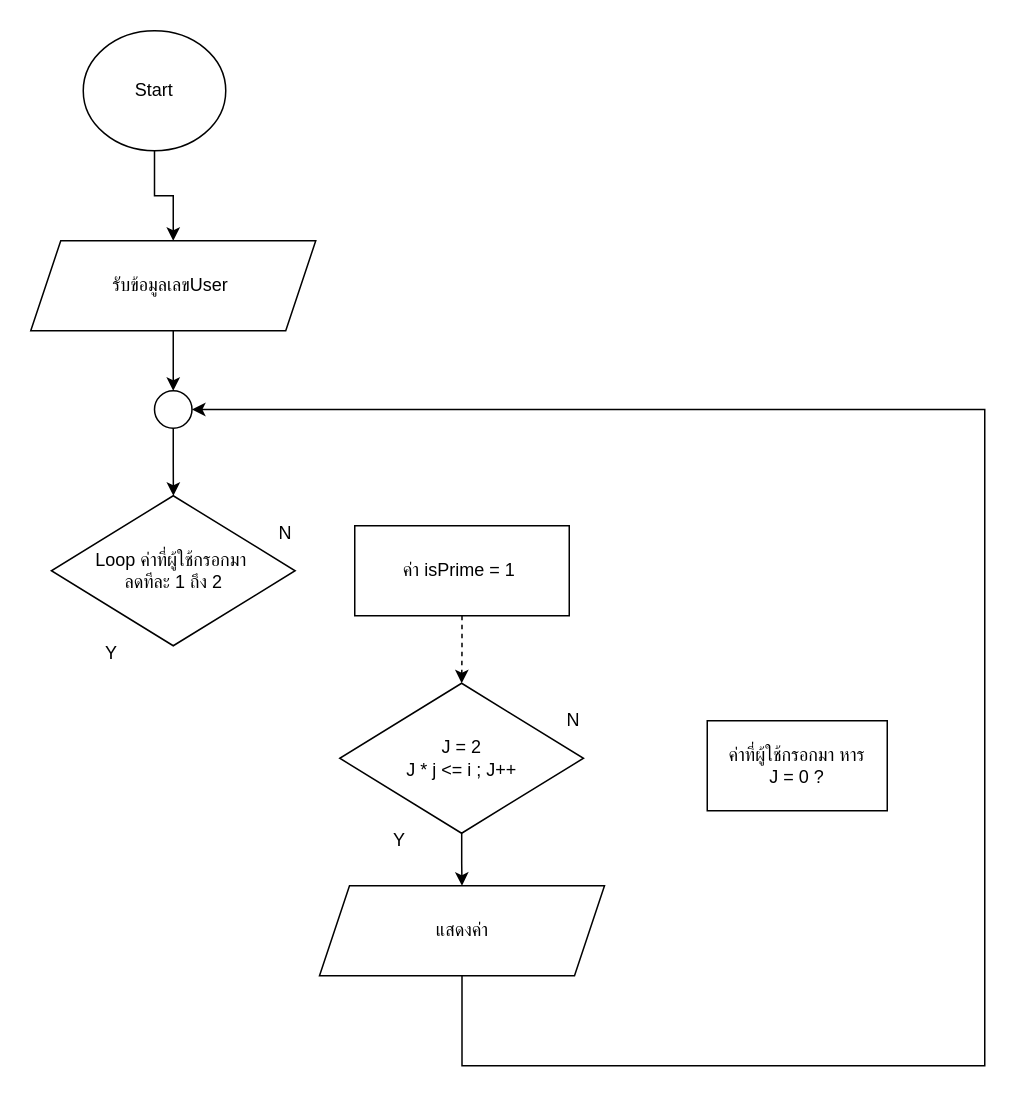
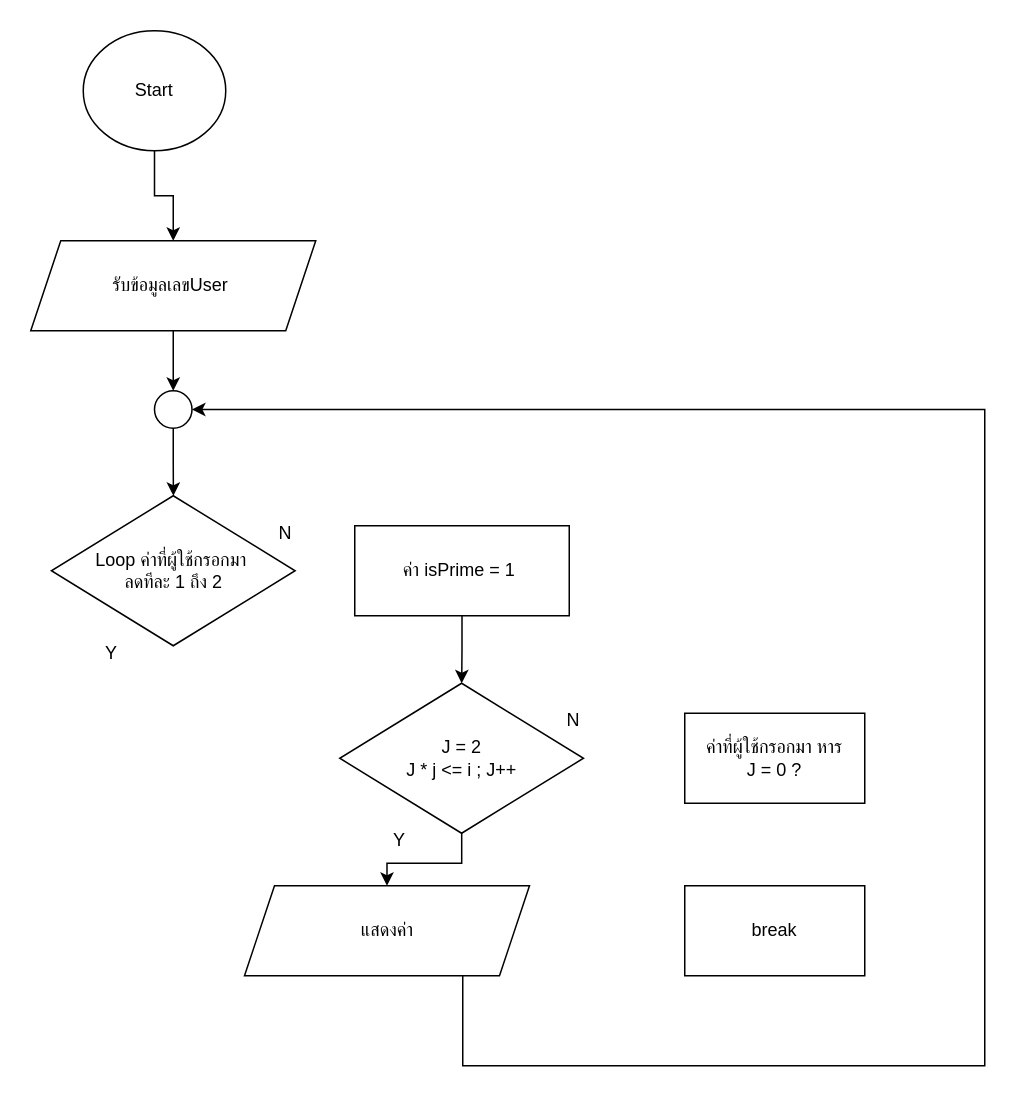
(462, 644) -> (462, 644)
(797, 766) -> (775, 758)
(462, 931) -> (387, 931)
none -> (775, 931)
